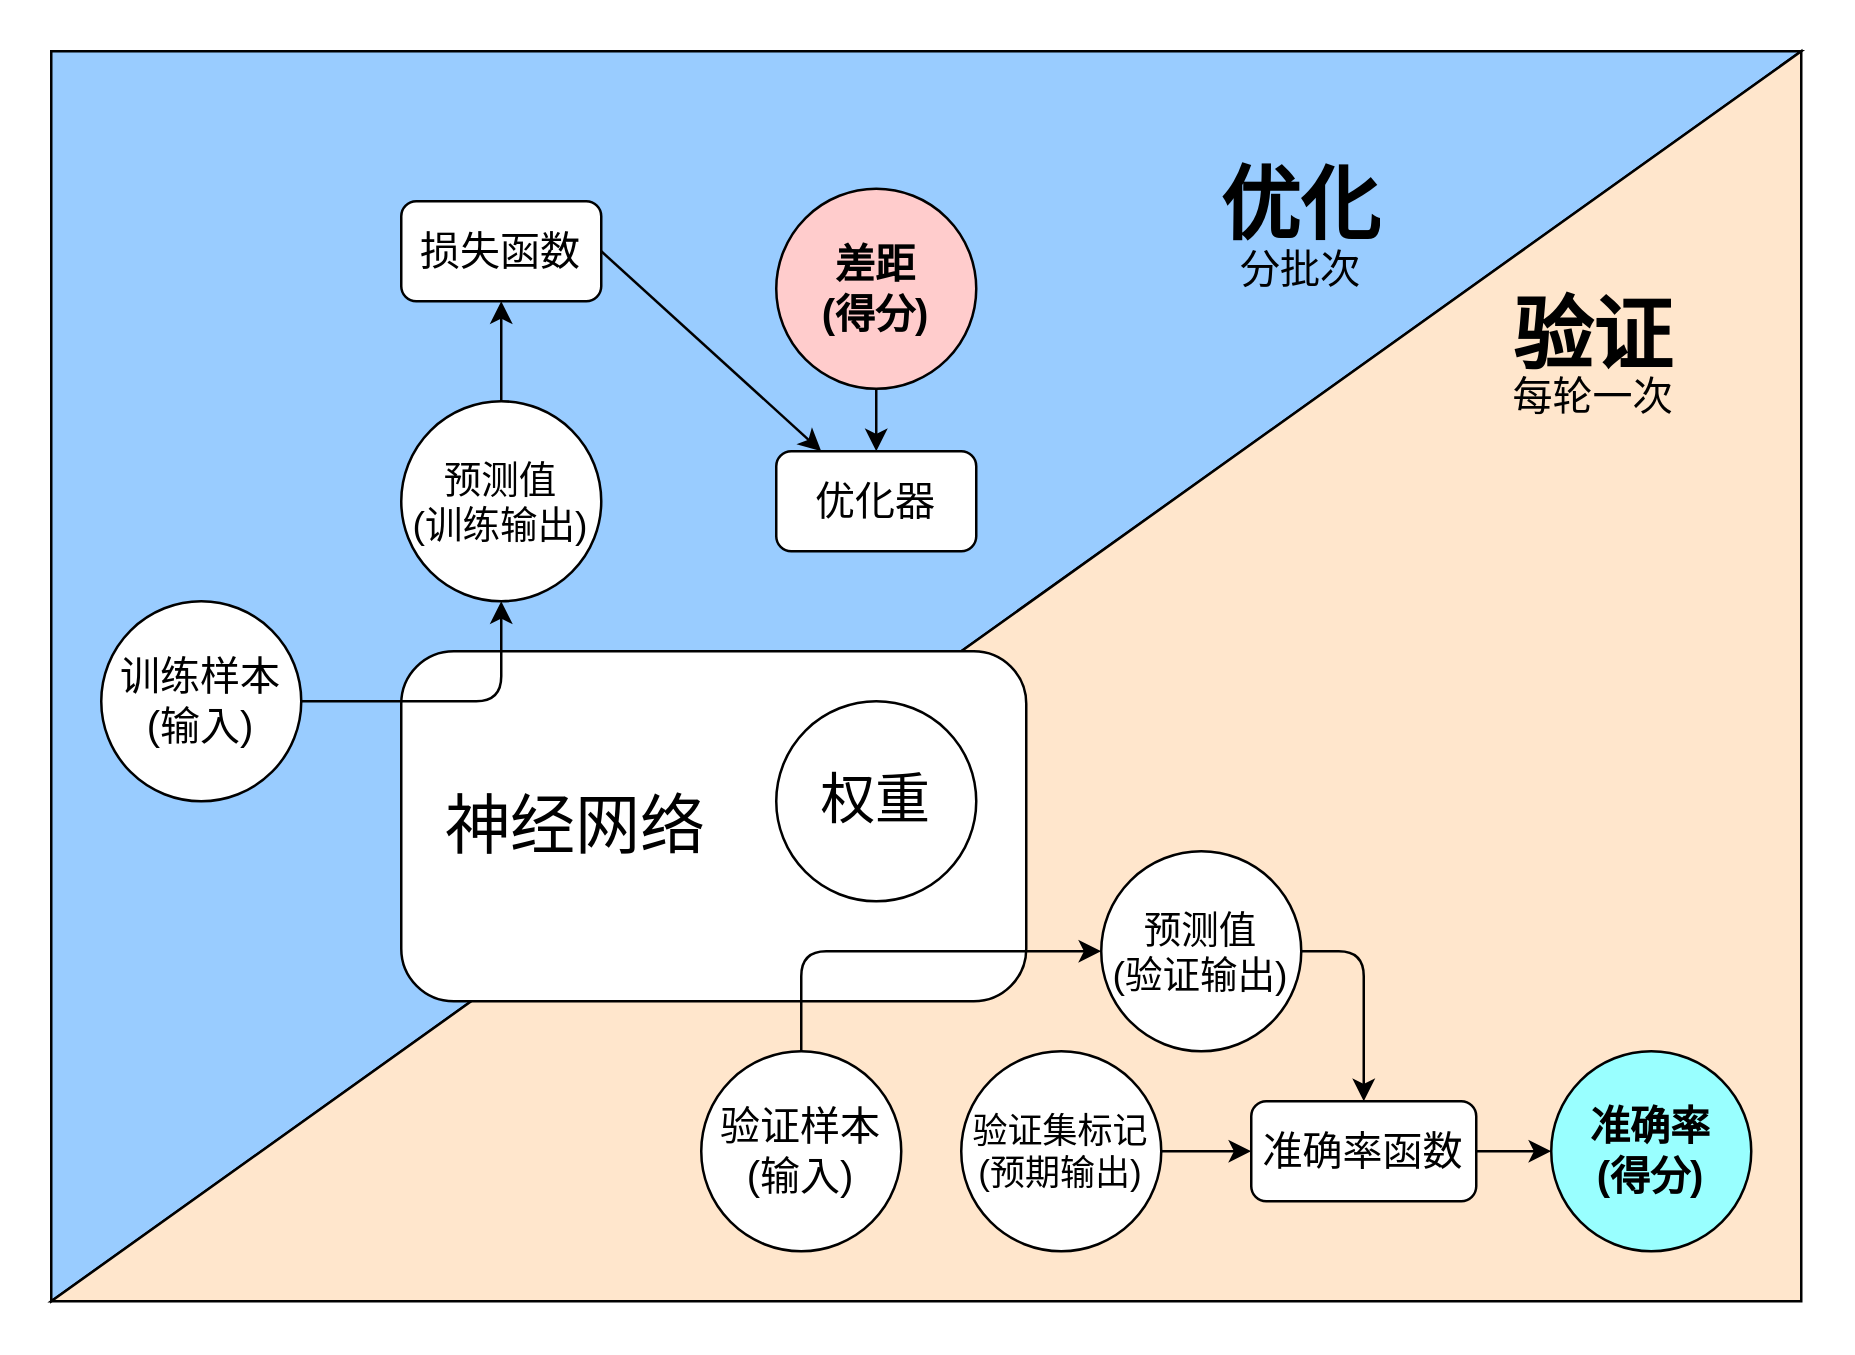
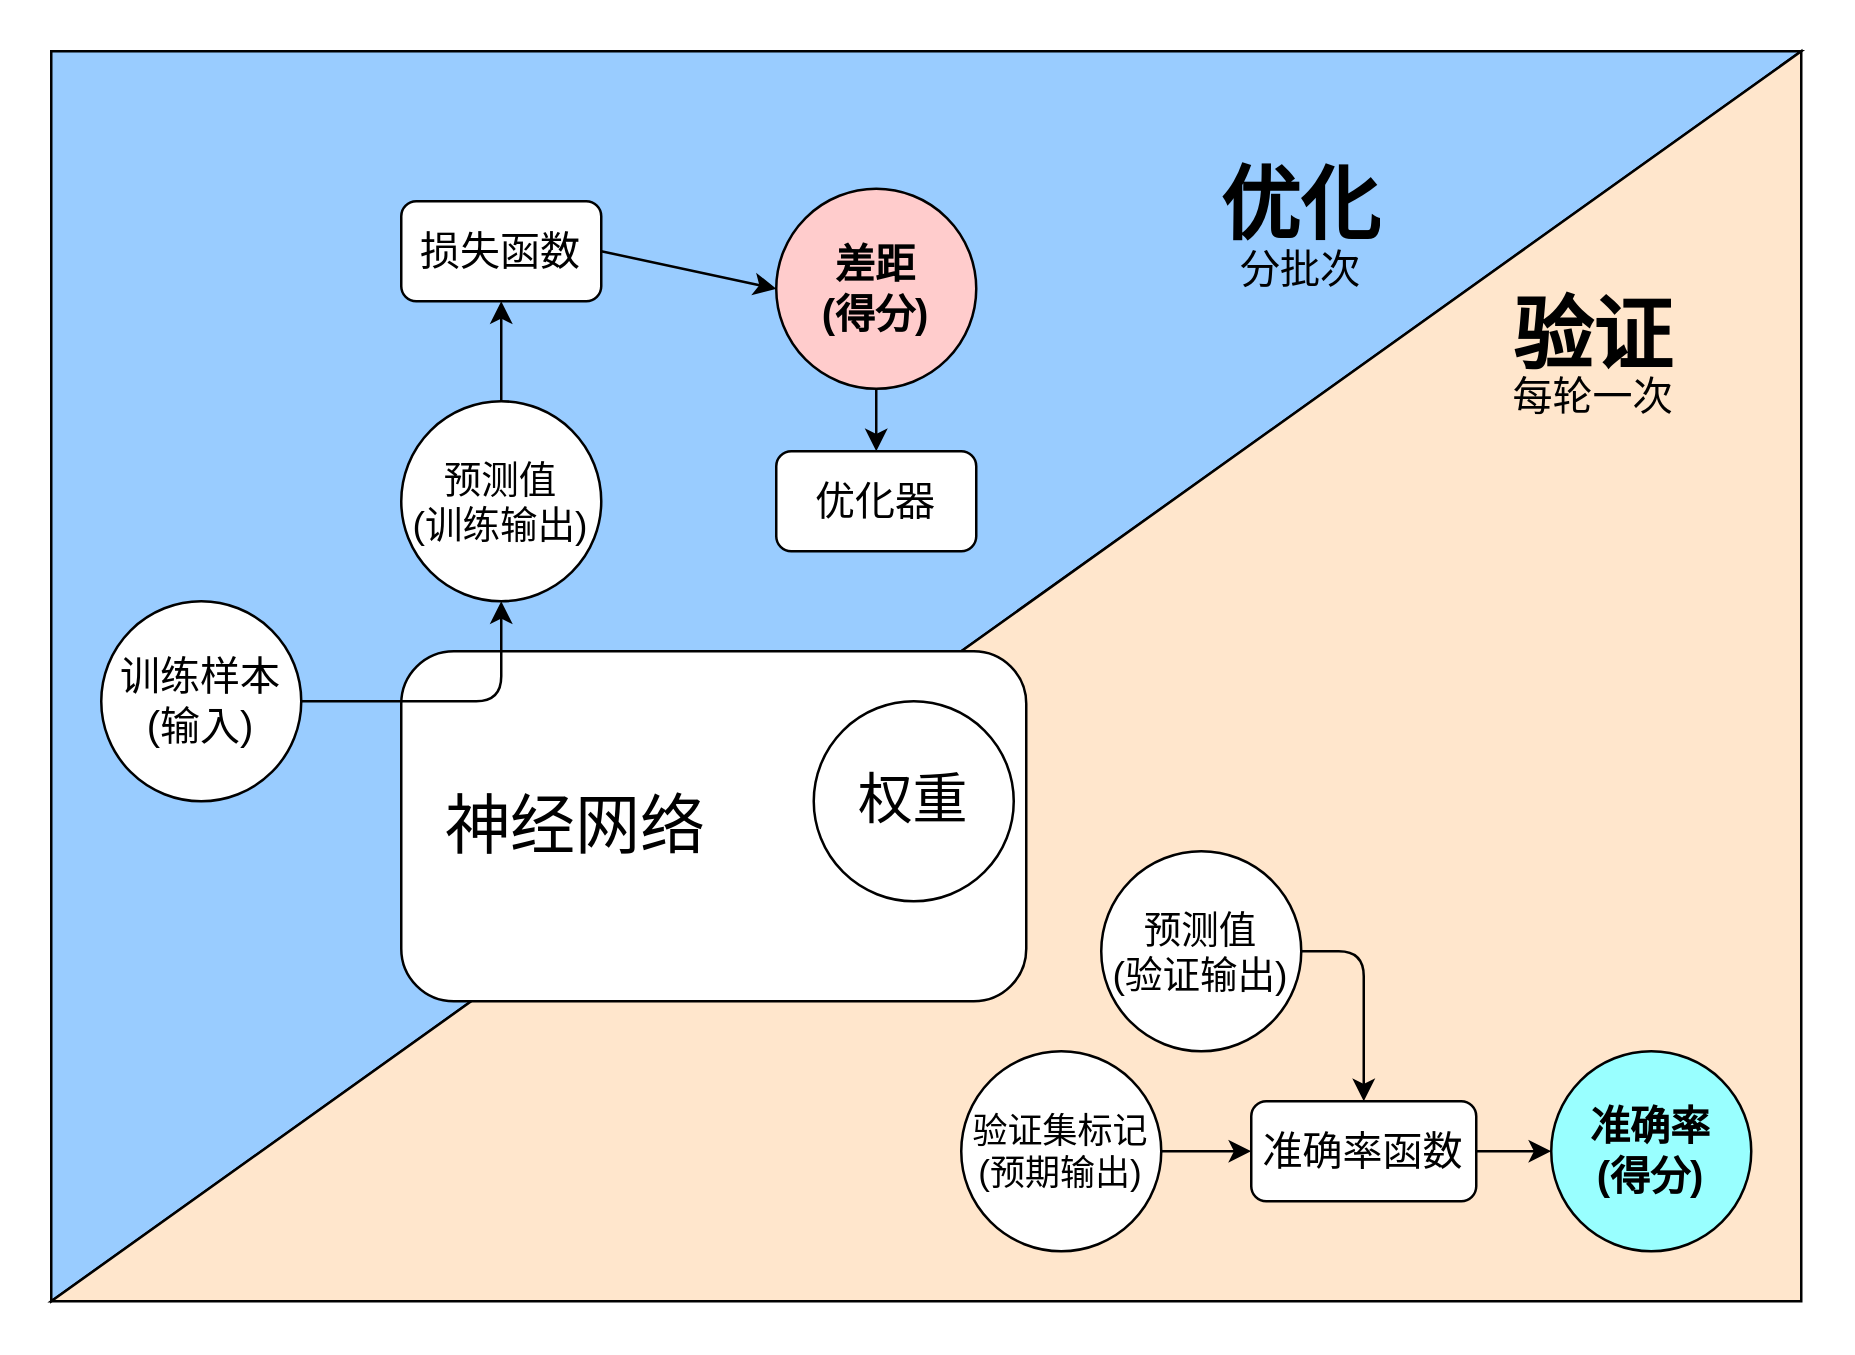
(705, 346) -> (680, 268)
(876, 801) -> (914, 801)
(901, 951) -> none
(801, 1151) -> none
